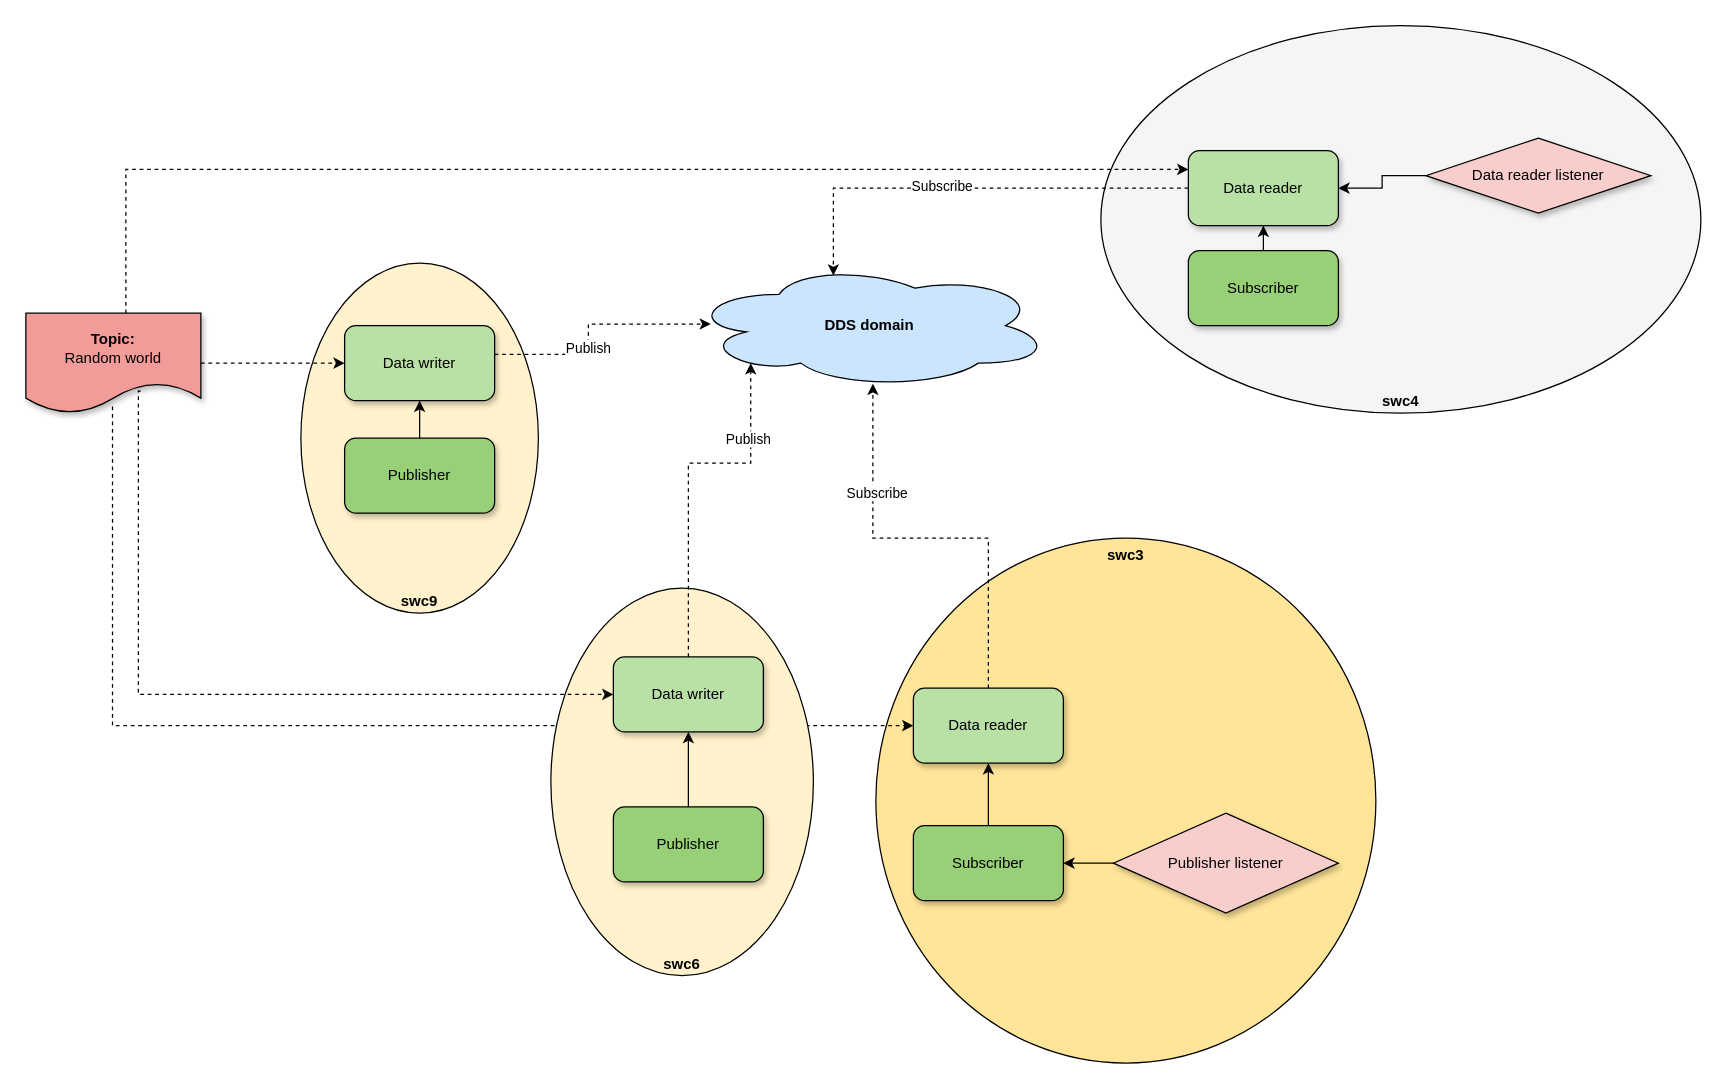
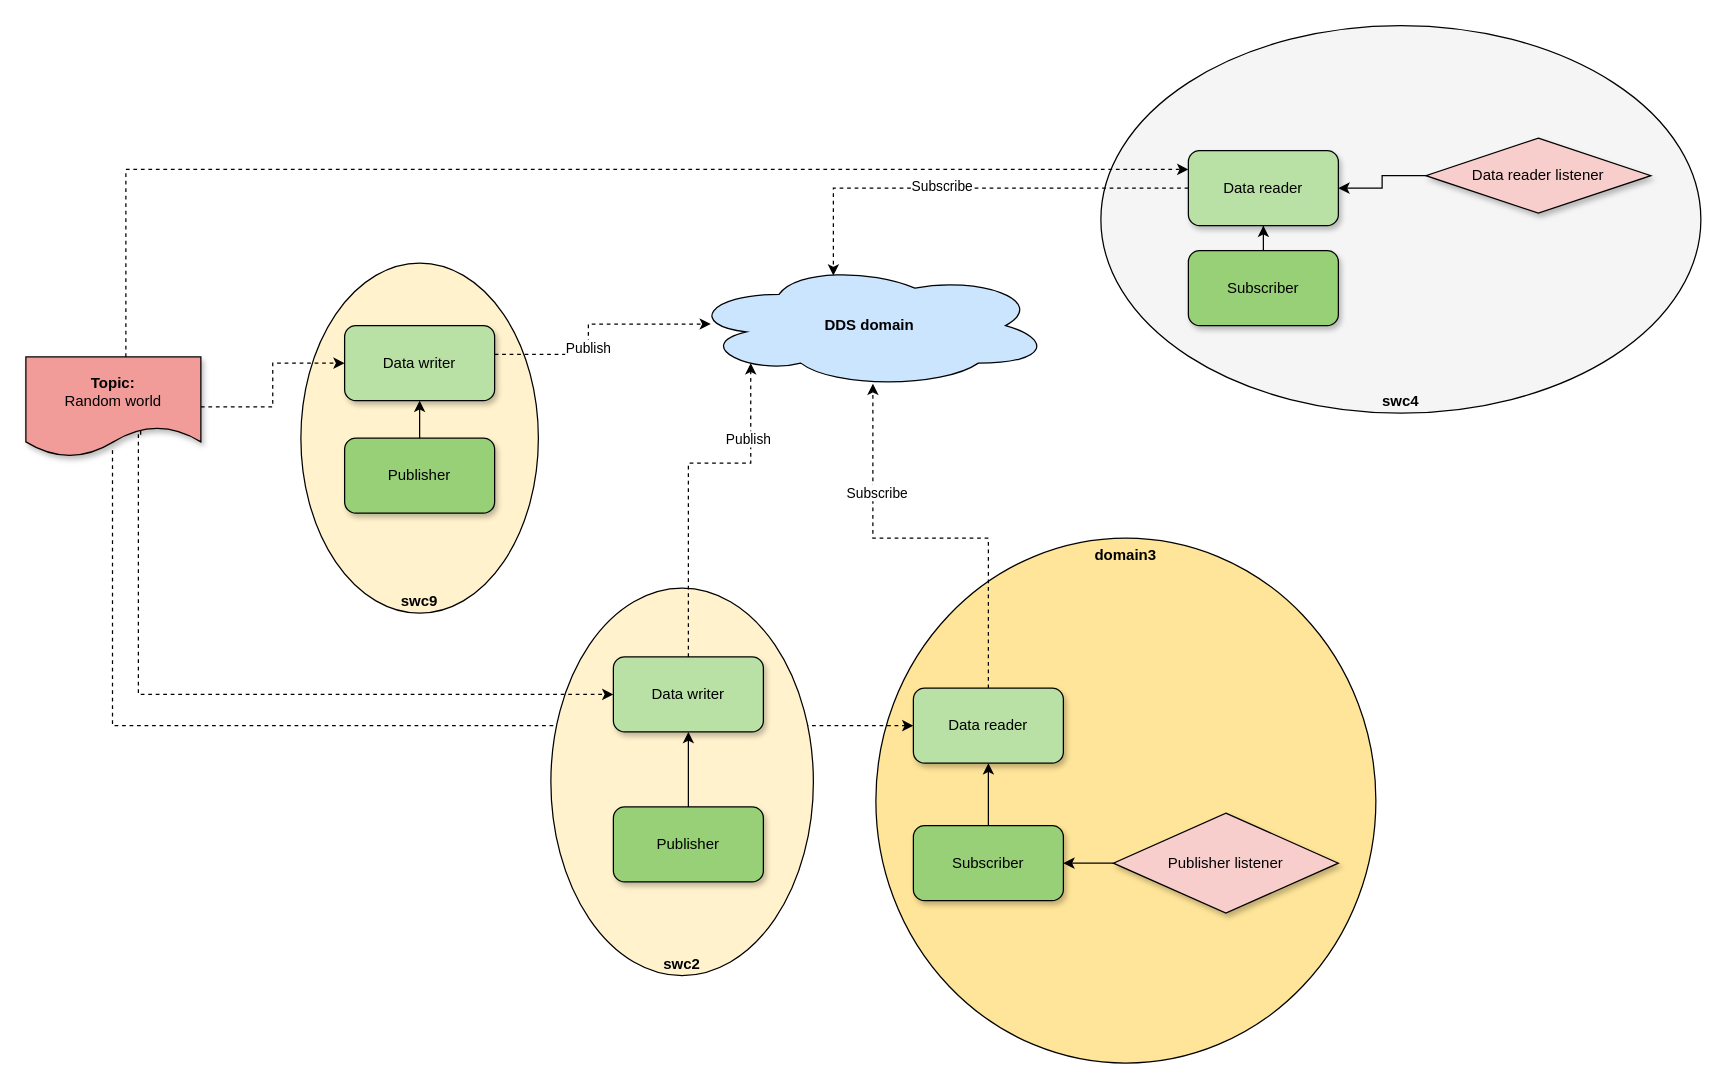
(113, 363) -> (113, 407)
(1126, 556) -> (1126, 556)
(682, 963) -> (682, 963)
